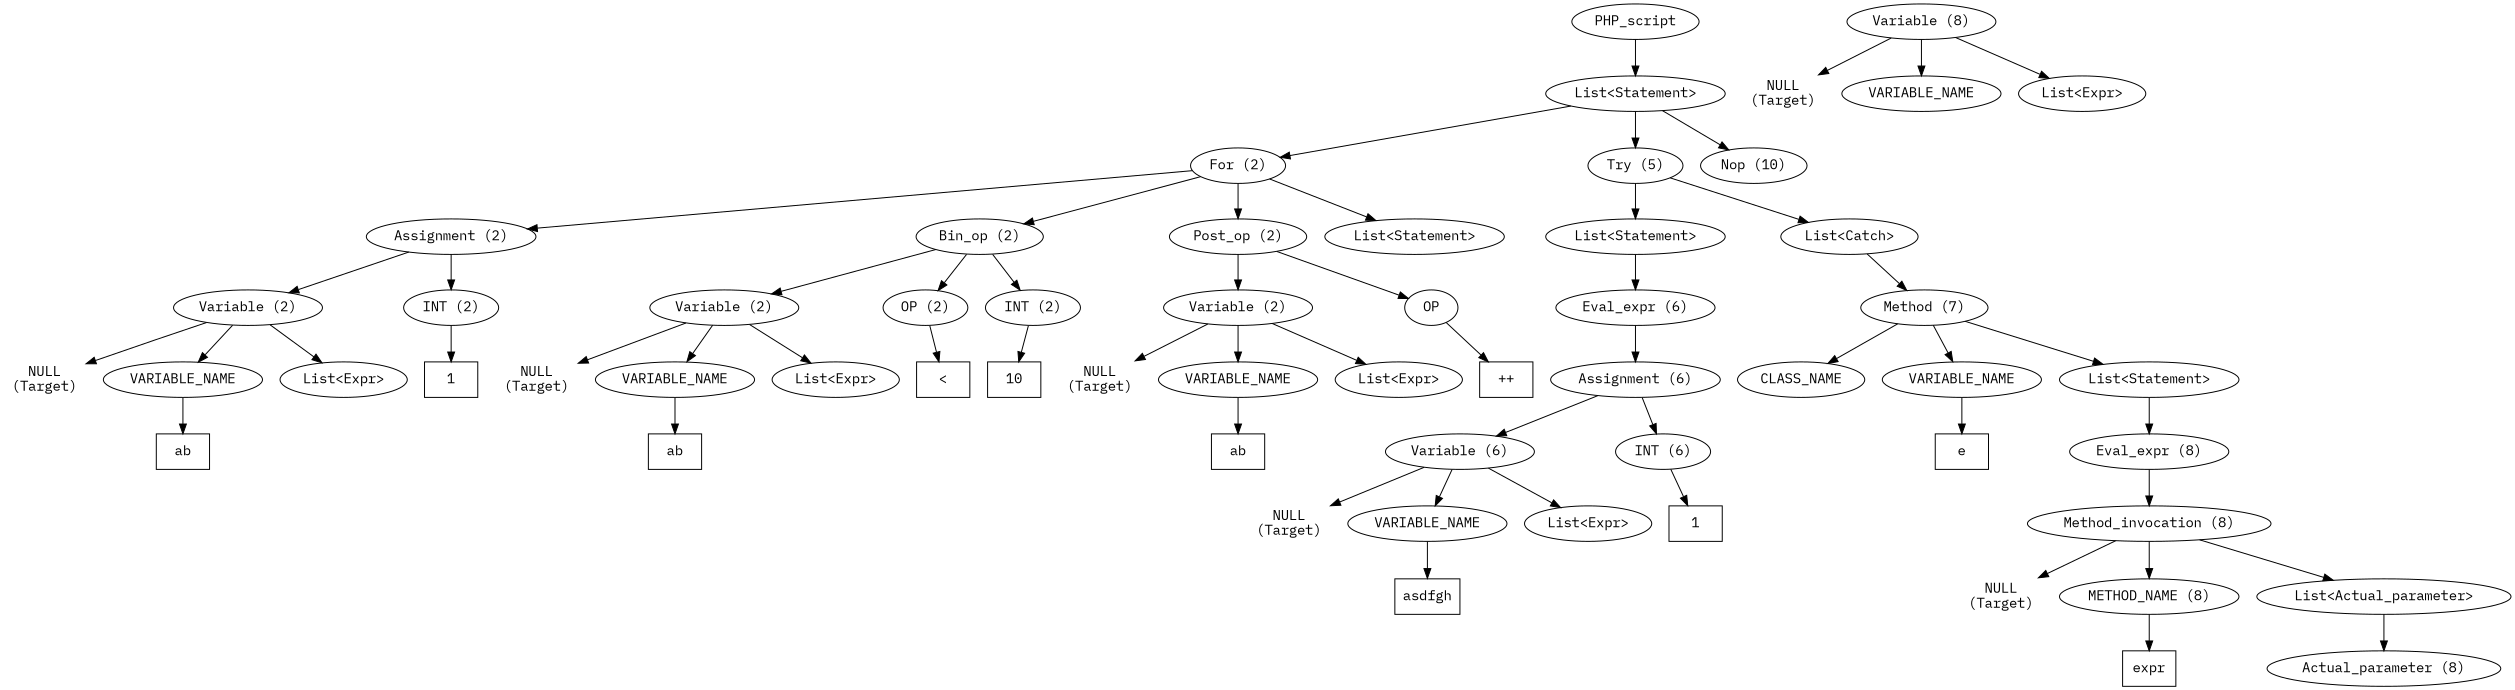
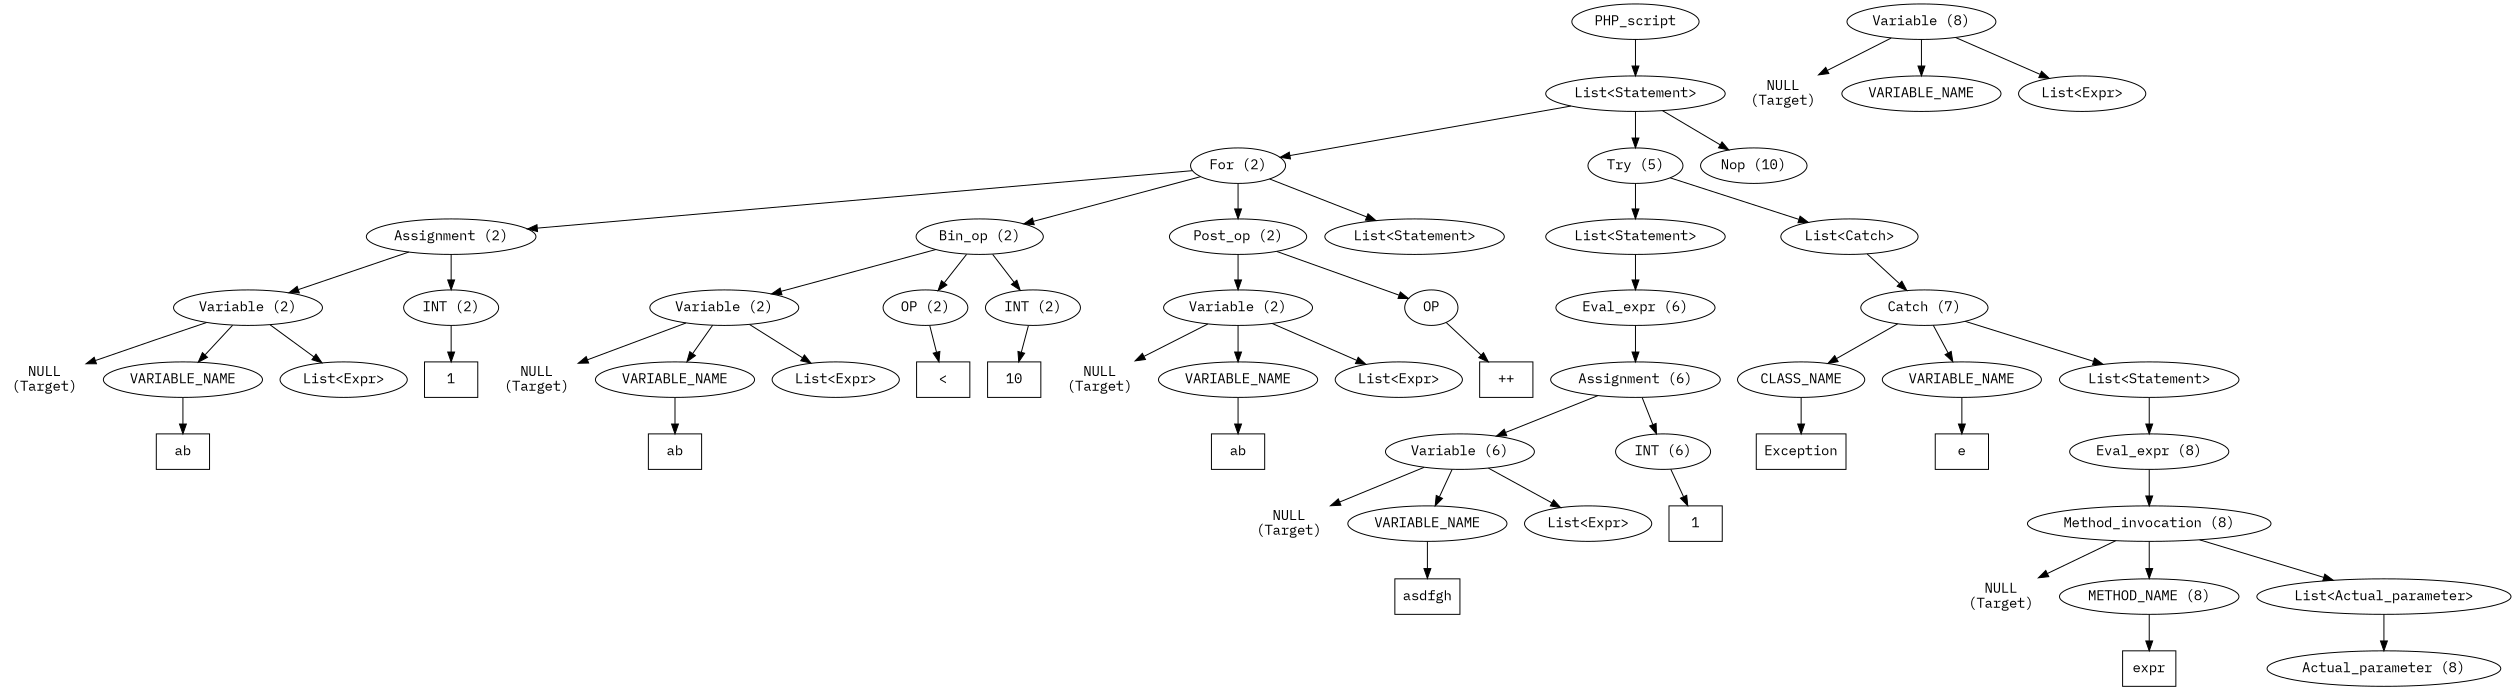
(1924, 308) -> (1924, 308)
none -> (1801, 452)
